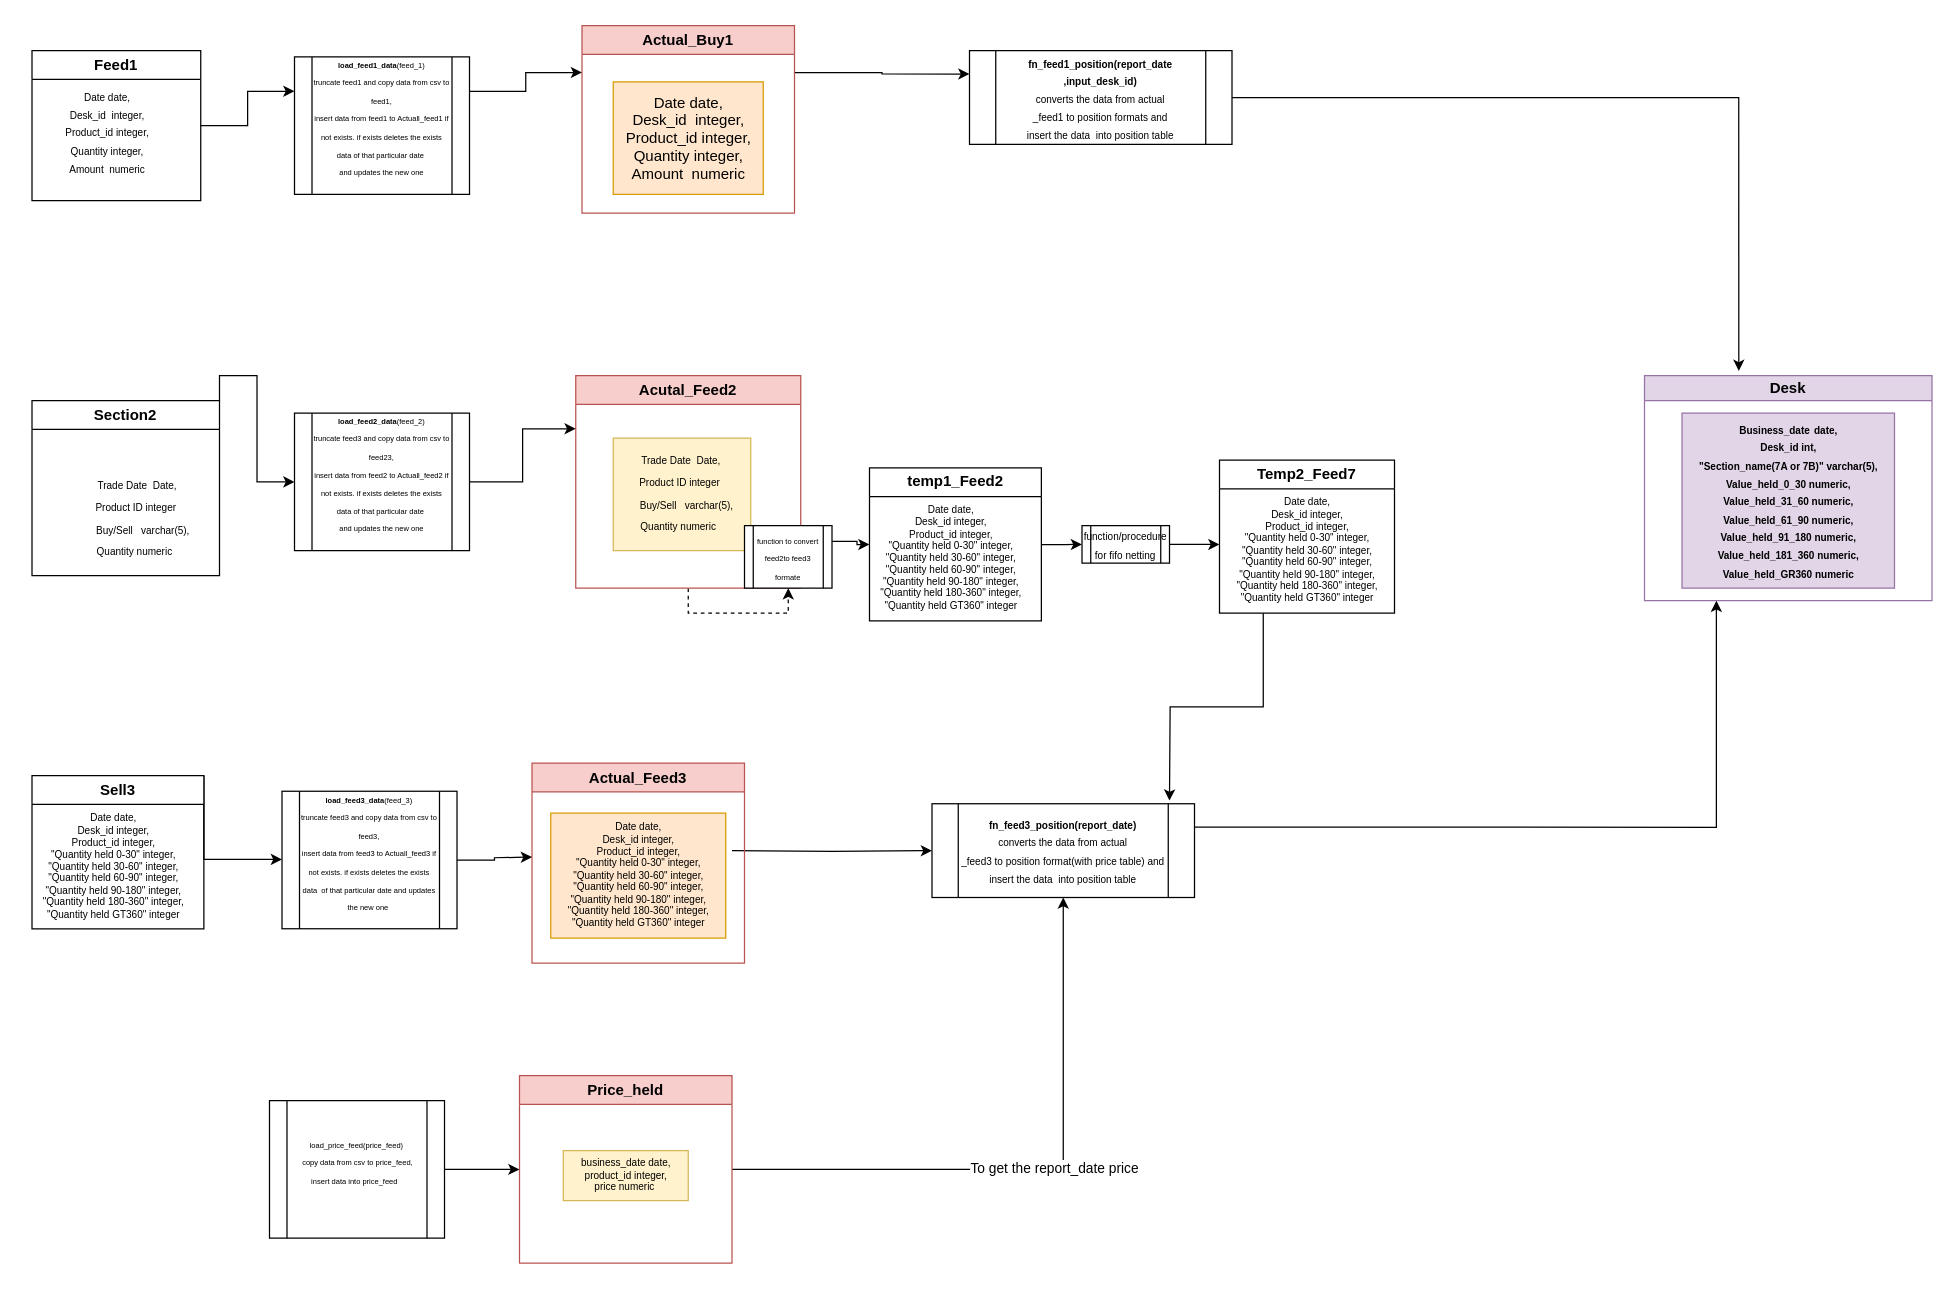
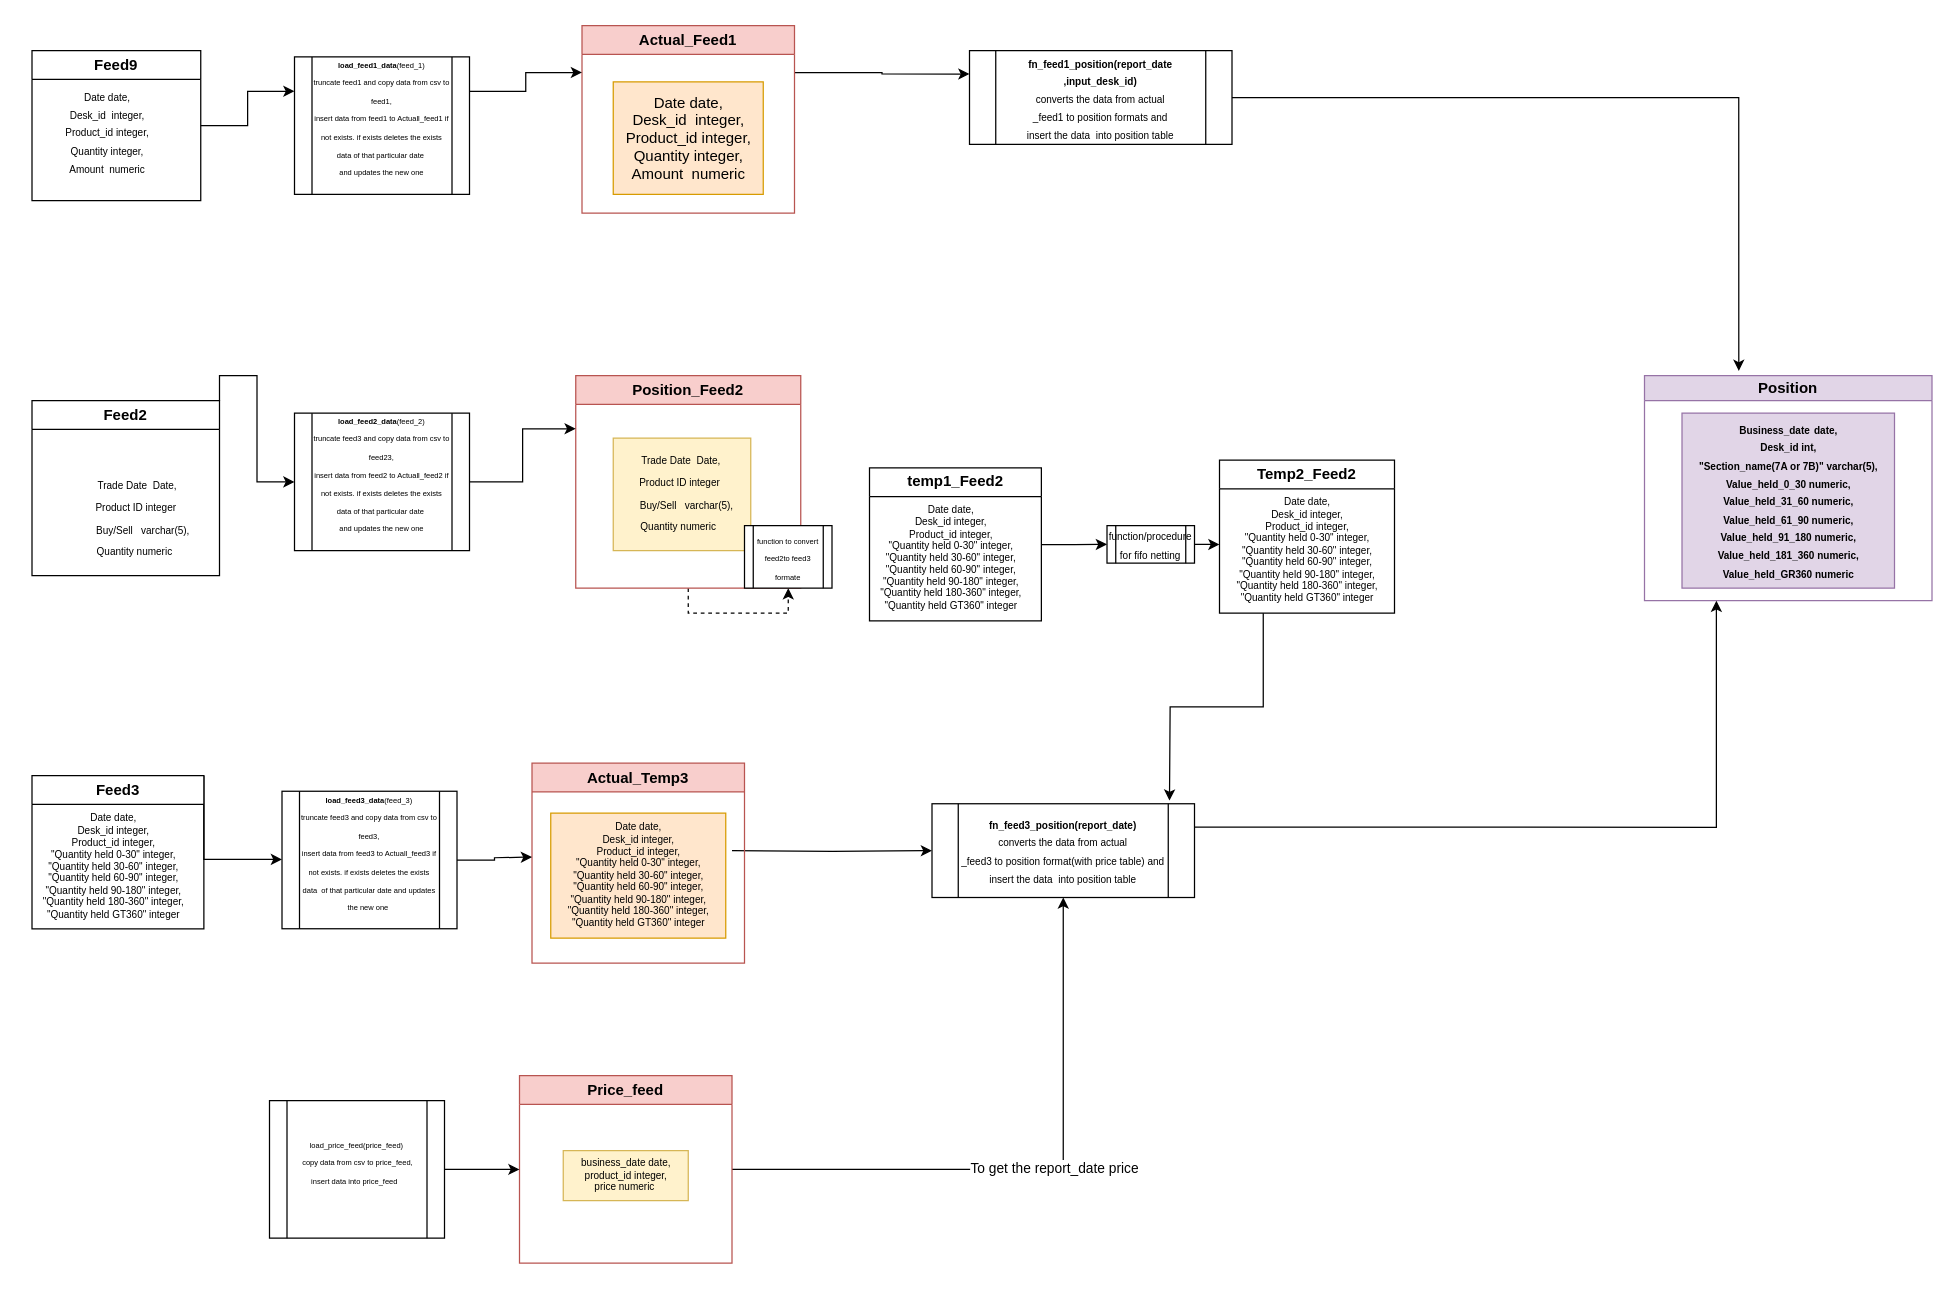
(688, 41) -> (688, 41)
(116, 66) -> (116, 66)
(1788, 388) -> (1788, 388)
(688, 391) -> (688, 391)
(126, 416) -> (126, 416)
(1307, 474) -> (1307, 474)
(848, 541) -> none
(1126, 544) -> (1151, 544)
(638, 778) -> (638, 778)
(118, 791) -> (118, 791)
(626, 1091) -> (626, 1091)
